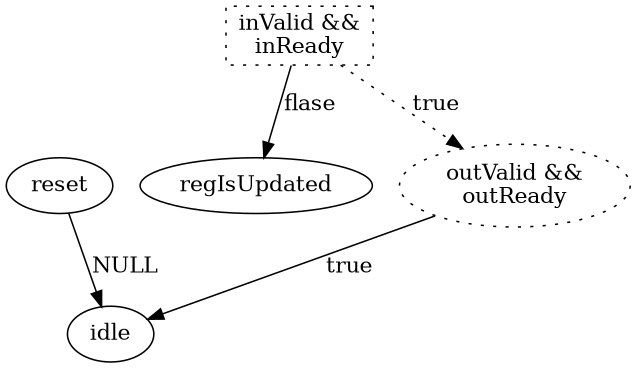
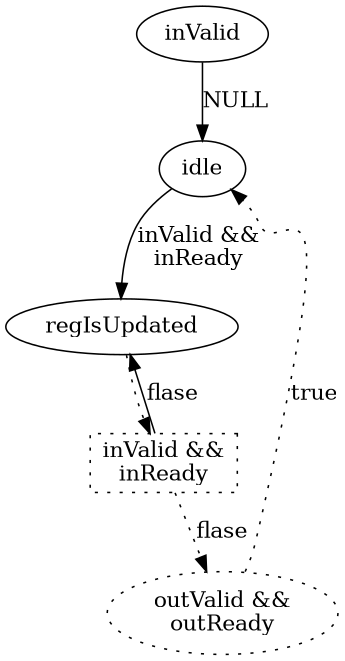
(437, 105) -> (223, 532)
(60, 186) -> (202, 34)
none -> (135, 230)
(299, 265) -> (293, 367)
none -> (134, 387)
